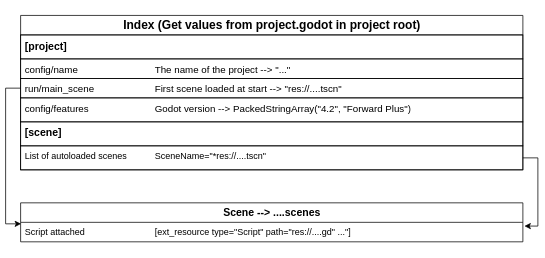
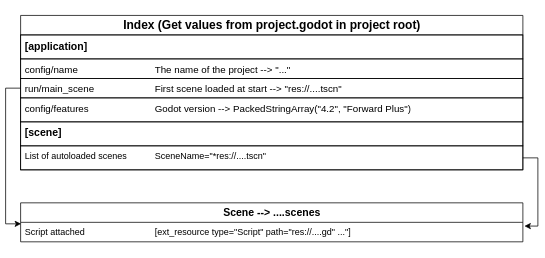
(48, 46) -> (54, 46)
